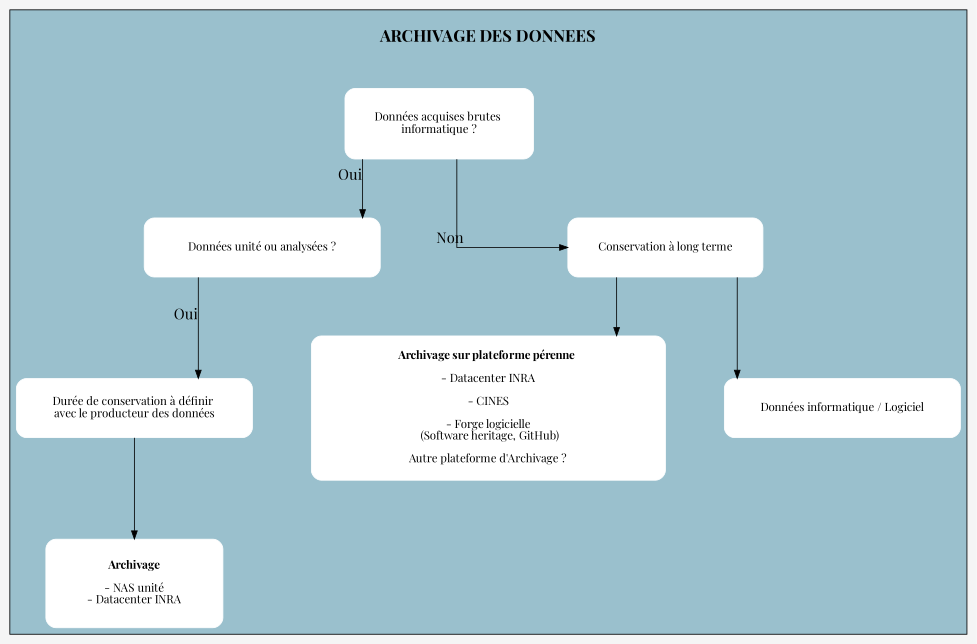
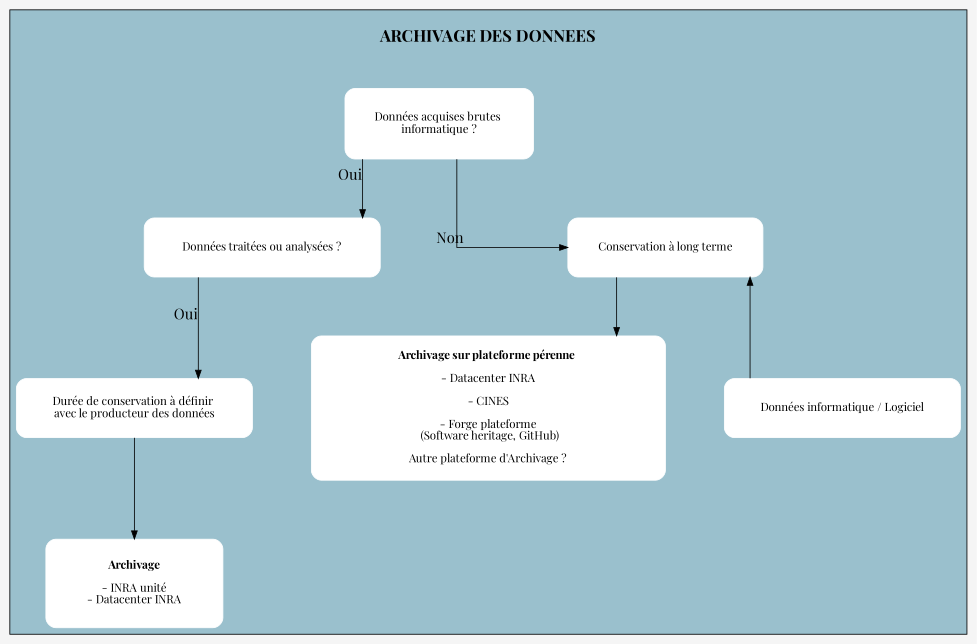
(262, 247) -> (262, 247)
(737, 324) -> (750, 332)
(488, 424) -> (488, 424)
(134, 588) -> (134, 588)
